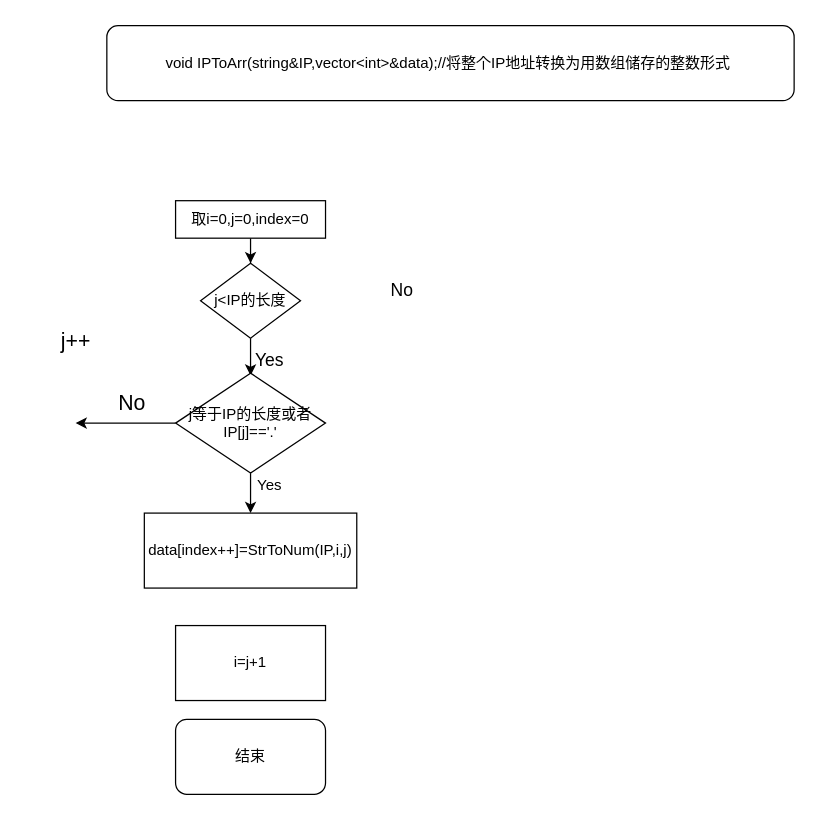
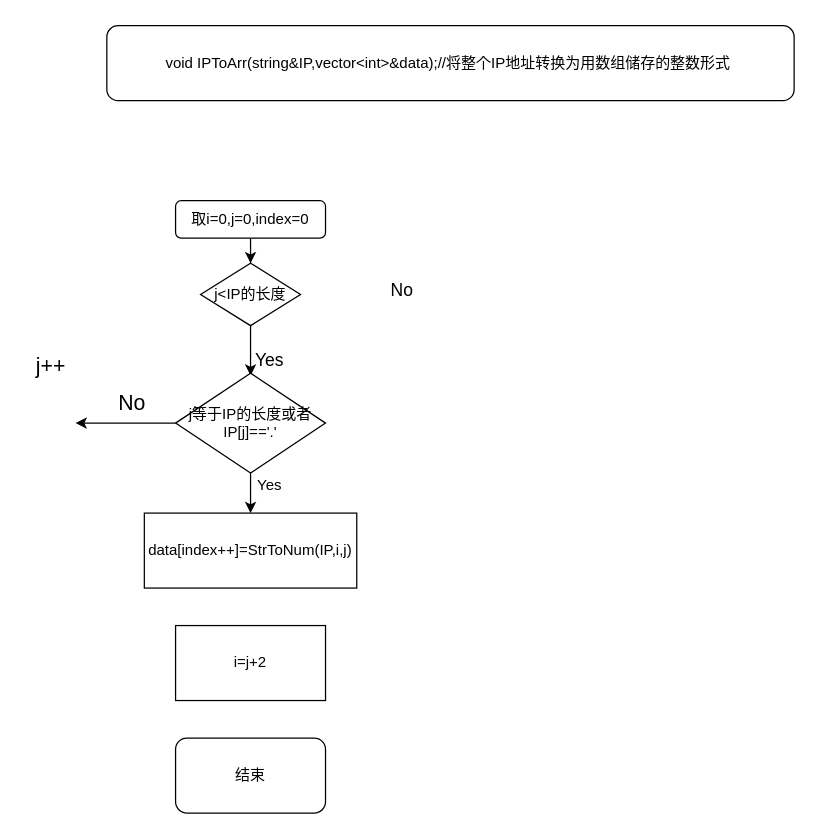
(251, 219) -> (251, 219)
(251, 301) -> (251, 294)
(76, 342) -> (51, 367)
(251, 663) -> (251, 663)
(251, 757) -> (251, 776)
